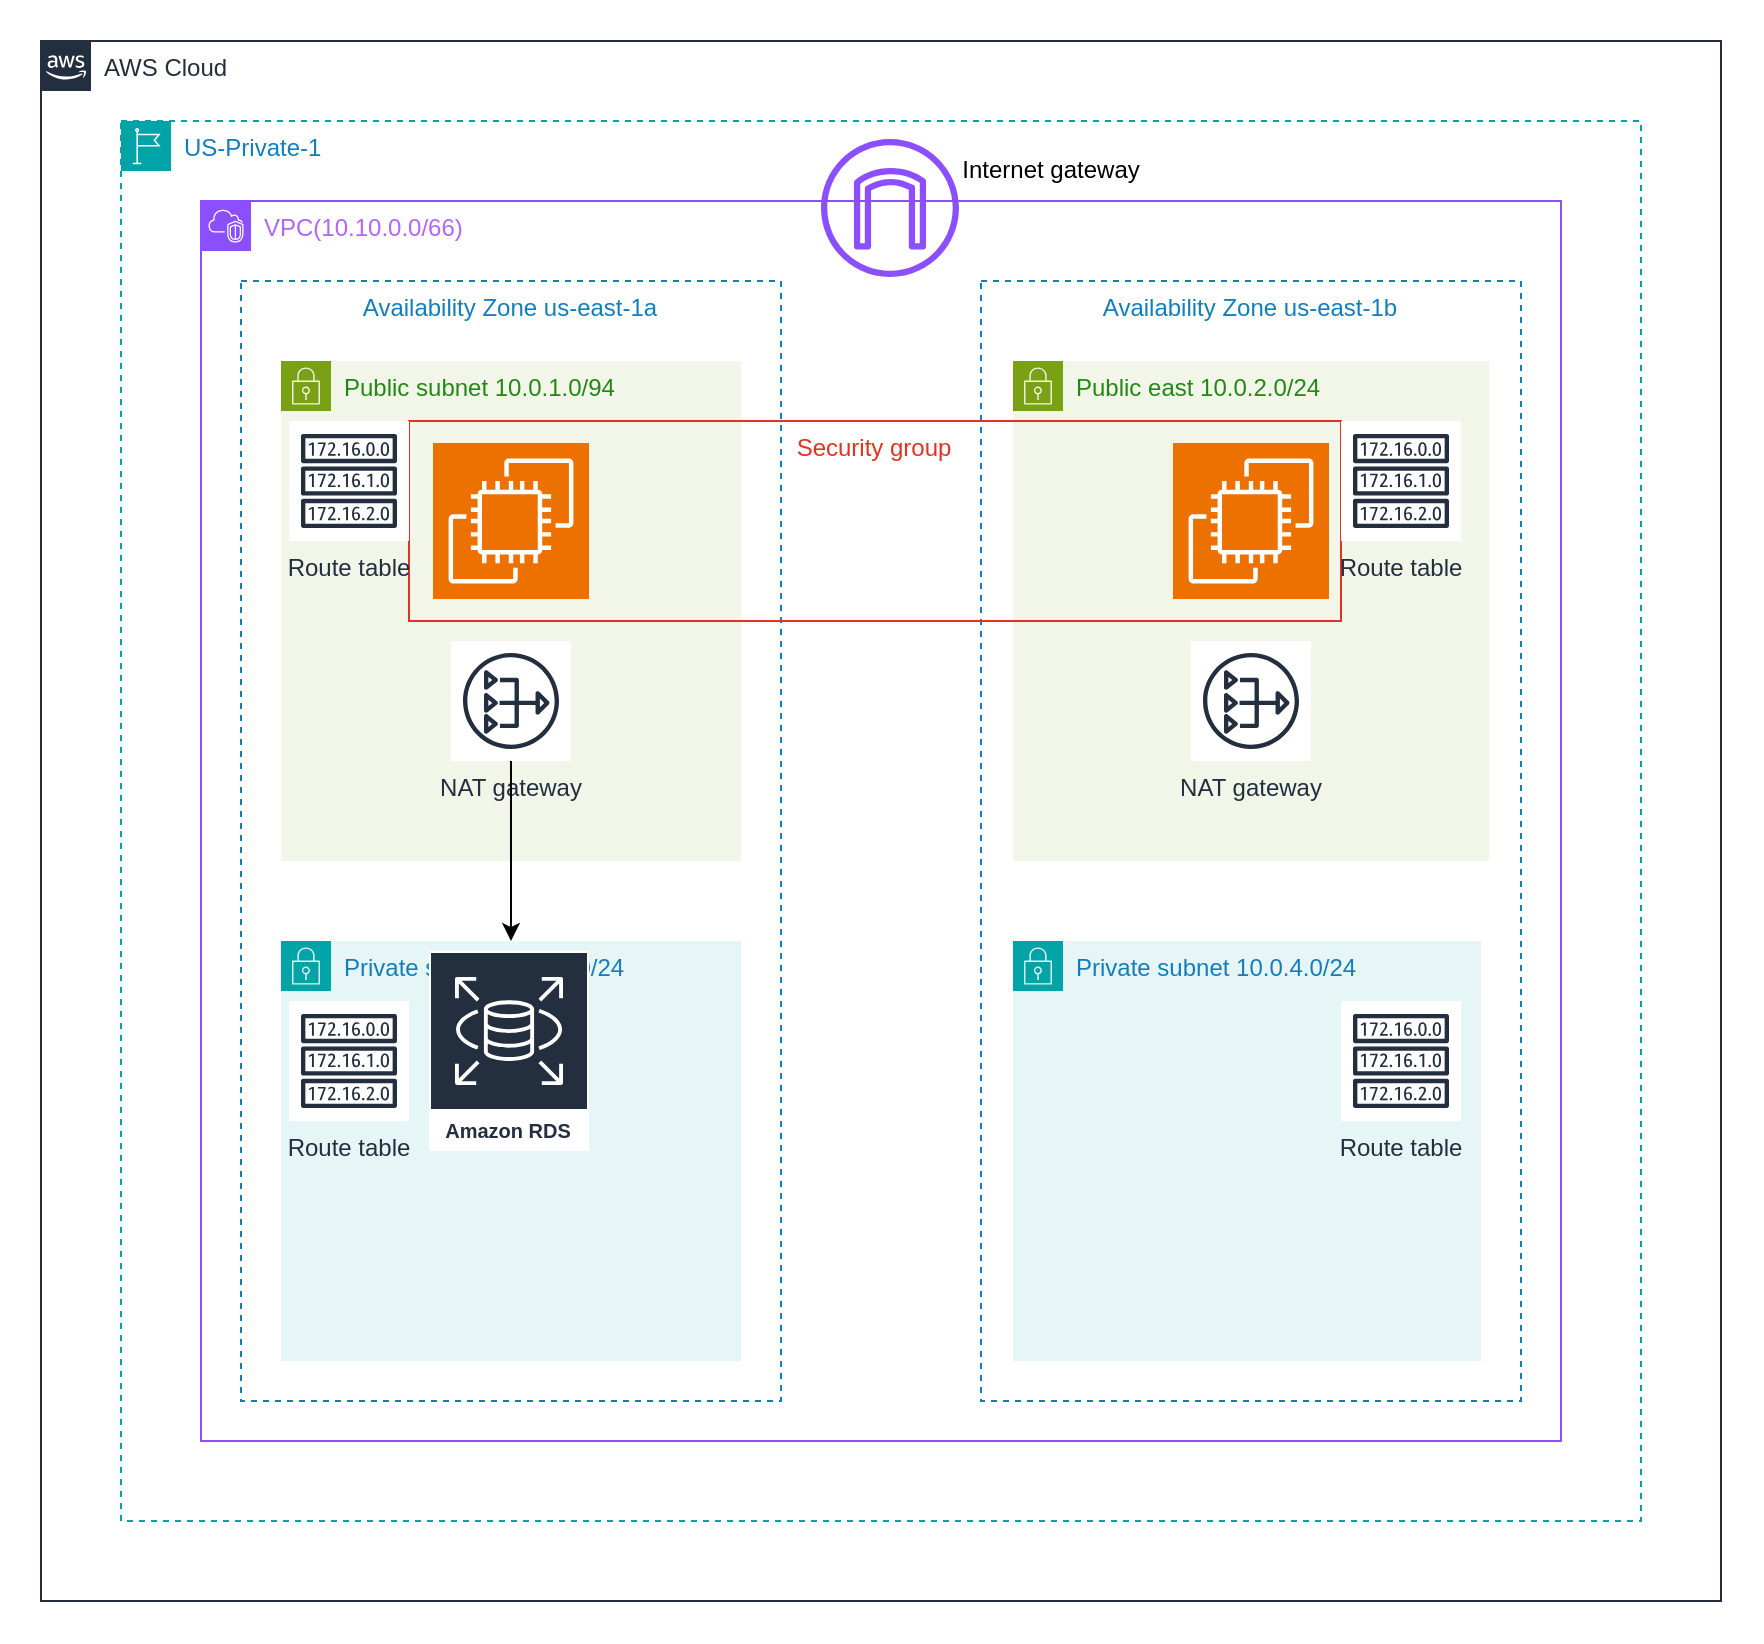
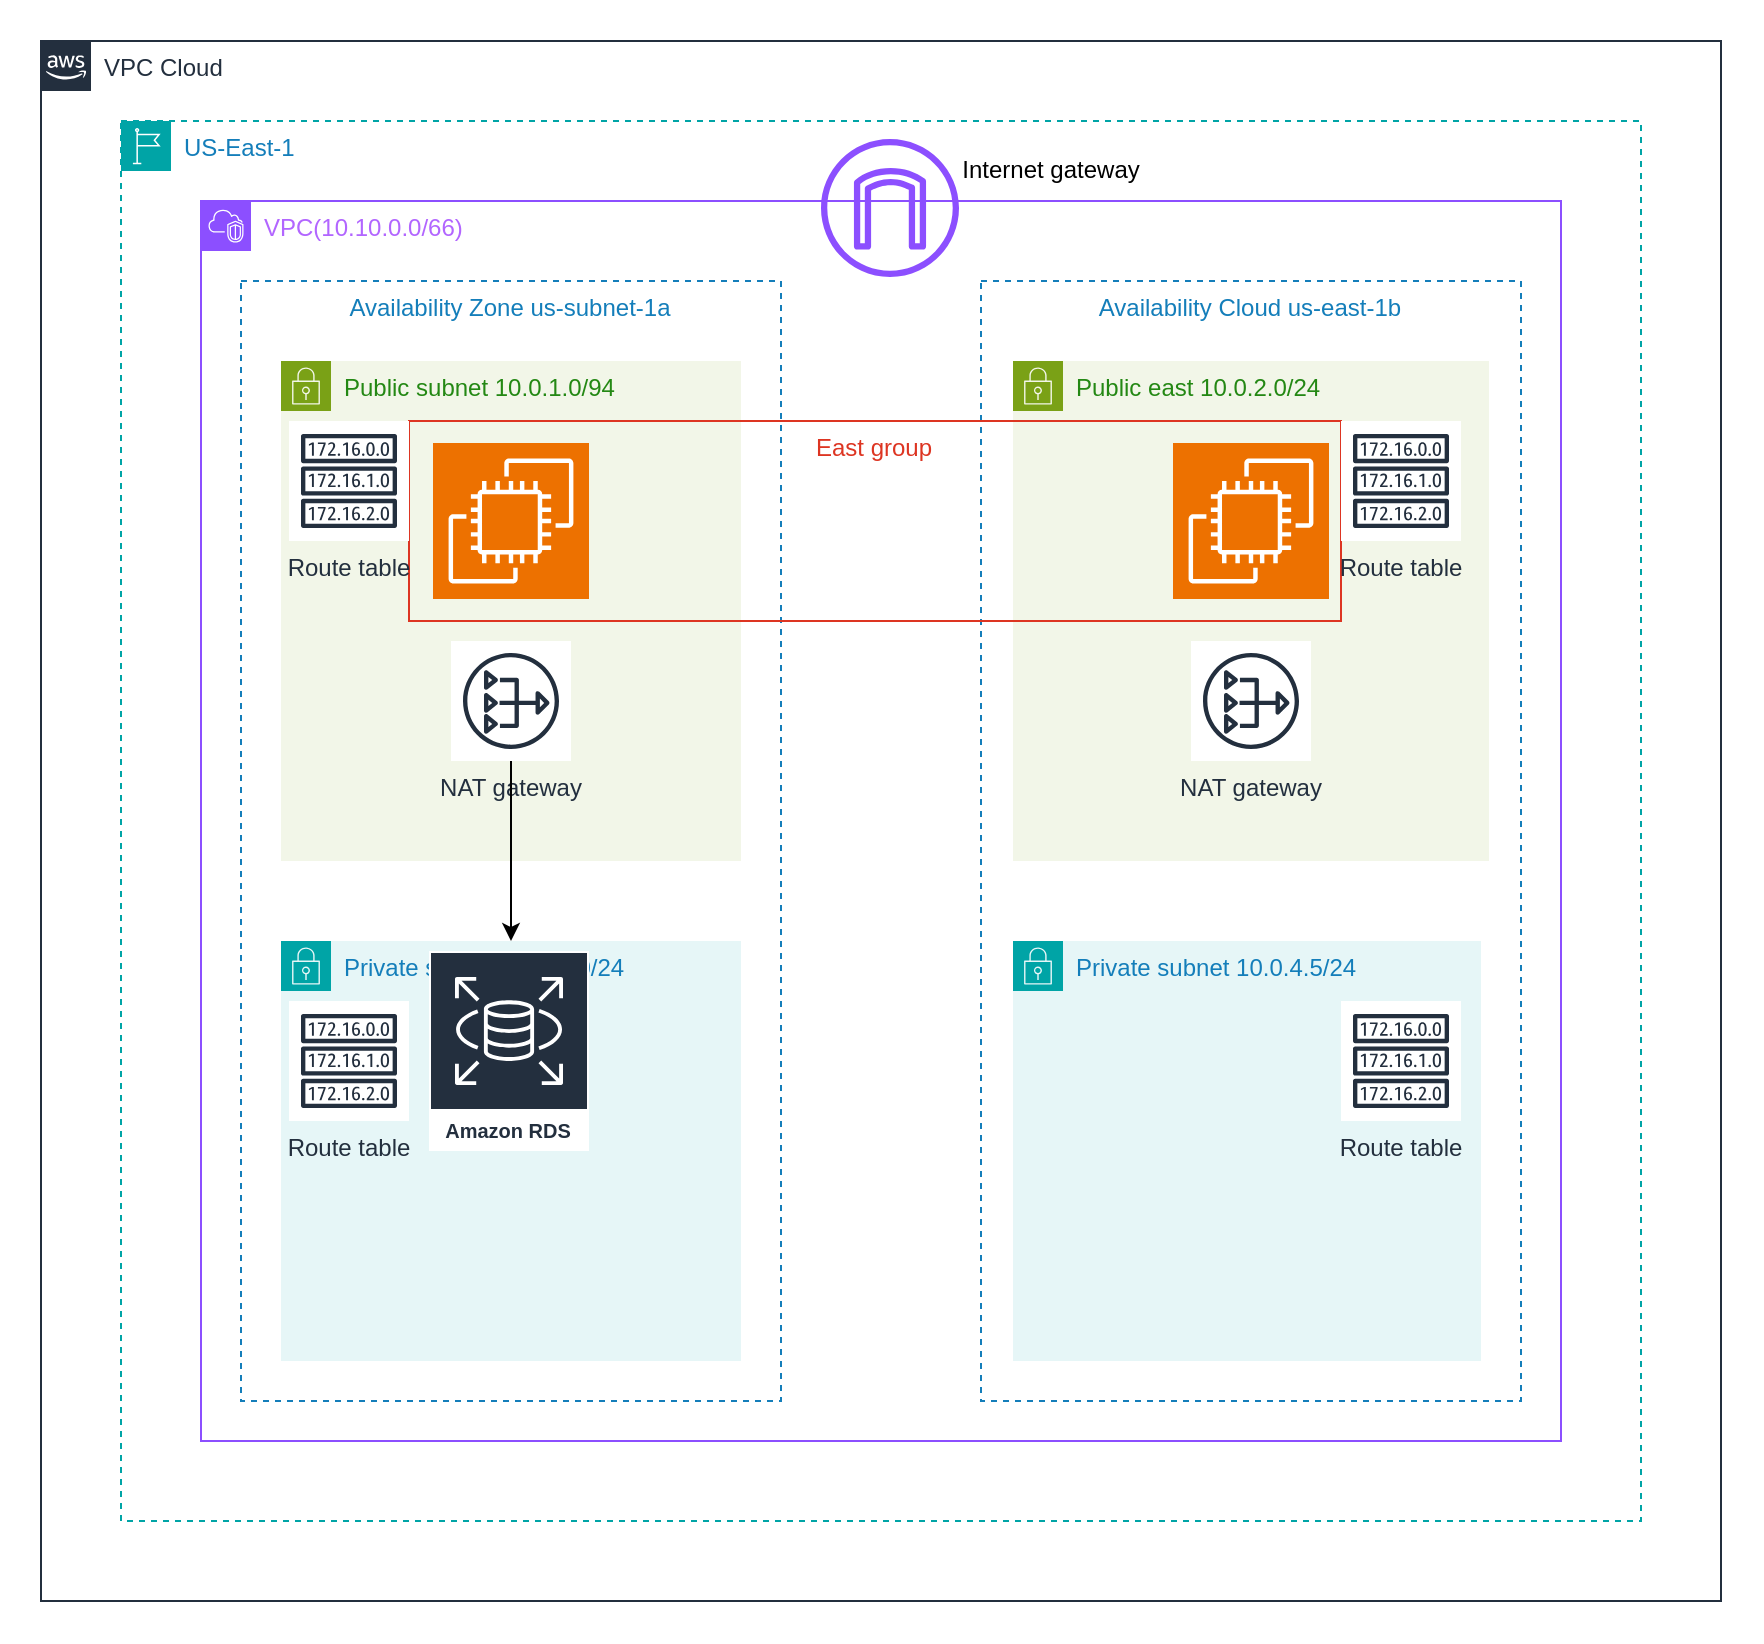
(159, 69) -> (159, 69)
(263, 149) -> (245, 149)
(511, 309) -> (511, 309)
(1251, 309) -> (1251, 309)
(875, 449) -> (875, 449)
(1233, 969) -> (1233, 969)
